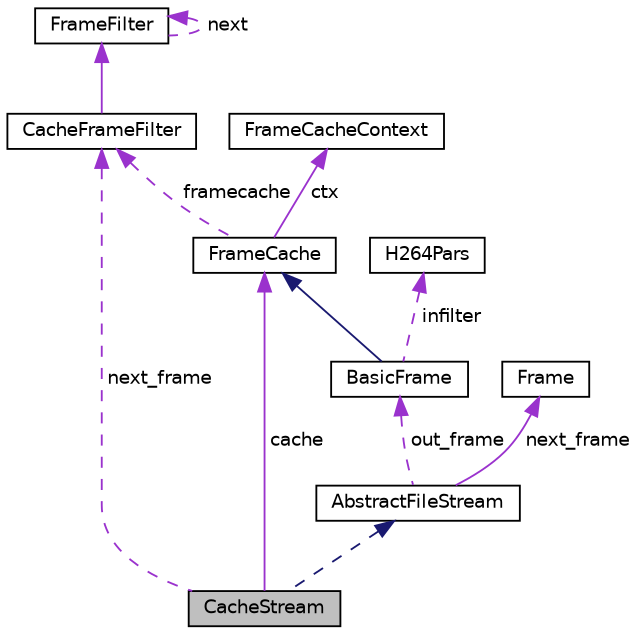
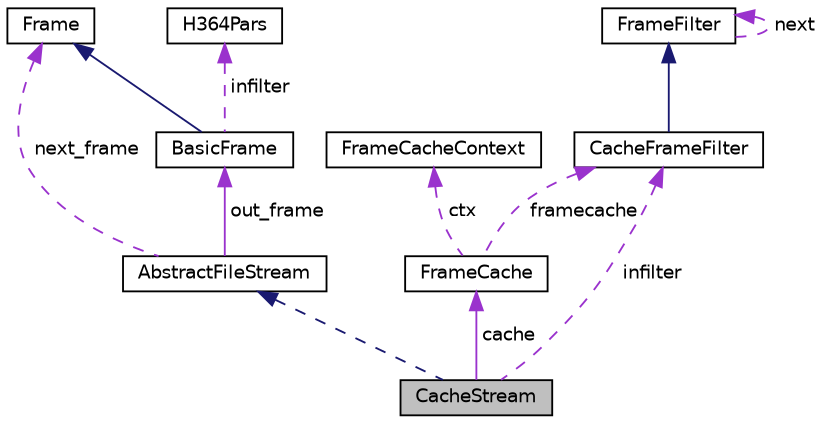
(102, 88) -> (669, 97)
(296, 201) -> (444, 223)
(427, 255) -> (225, 26)
(339, 324) -> (146, 93)
(157, 379) -> (649, 274)
(405, 451) -> (225, 221)
(500, 456) -> (43, 188)
